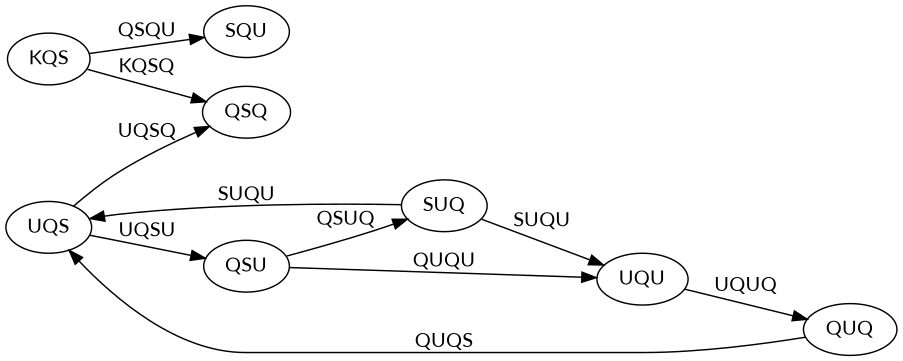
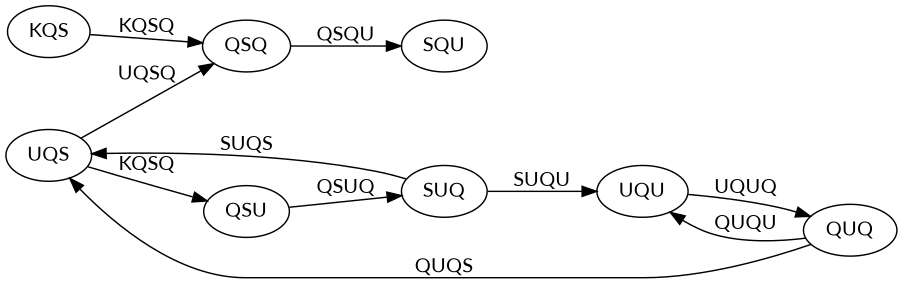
(139, 46) -> (338, 46)
(247, 195) -> (247, 145)
(147, 231) -> (147, 165)
(436, 272) -> (743, 240)
